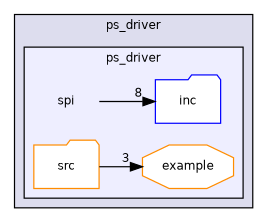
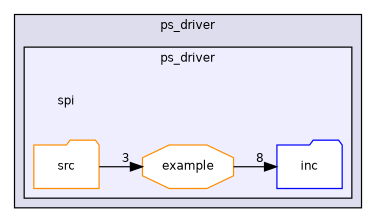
(121, 102) -> (249, 167)
